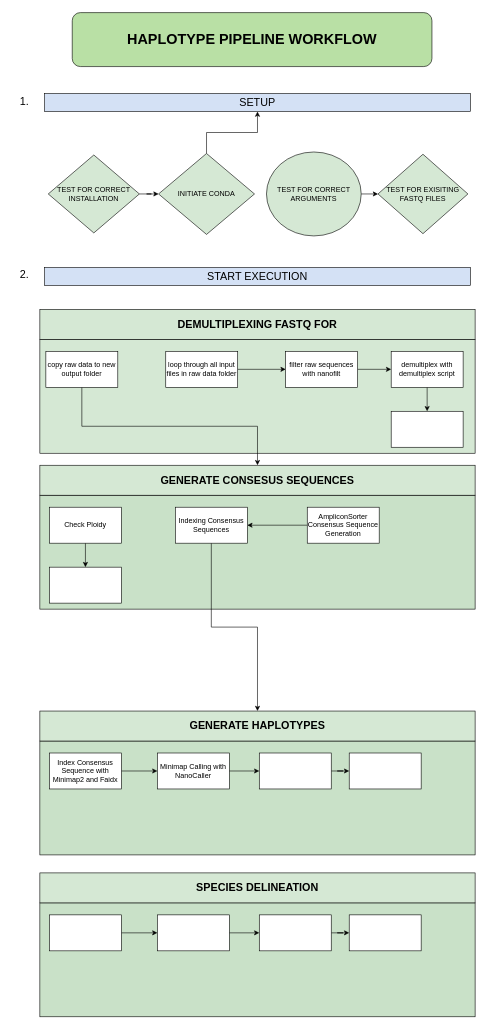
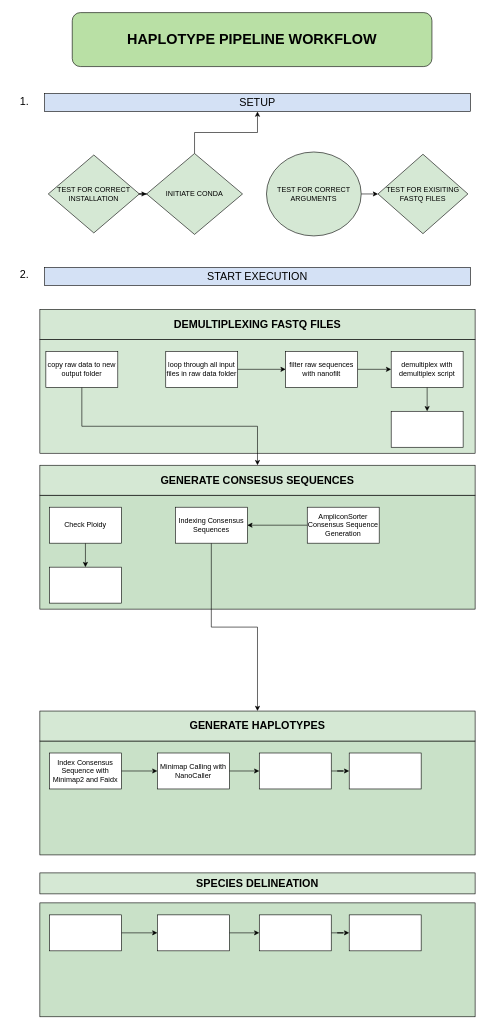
(207, 194) -> (195, 194)
(258, 324) -> (258, 324)
(258, 888) -> (258, 884)
